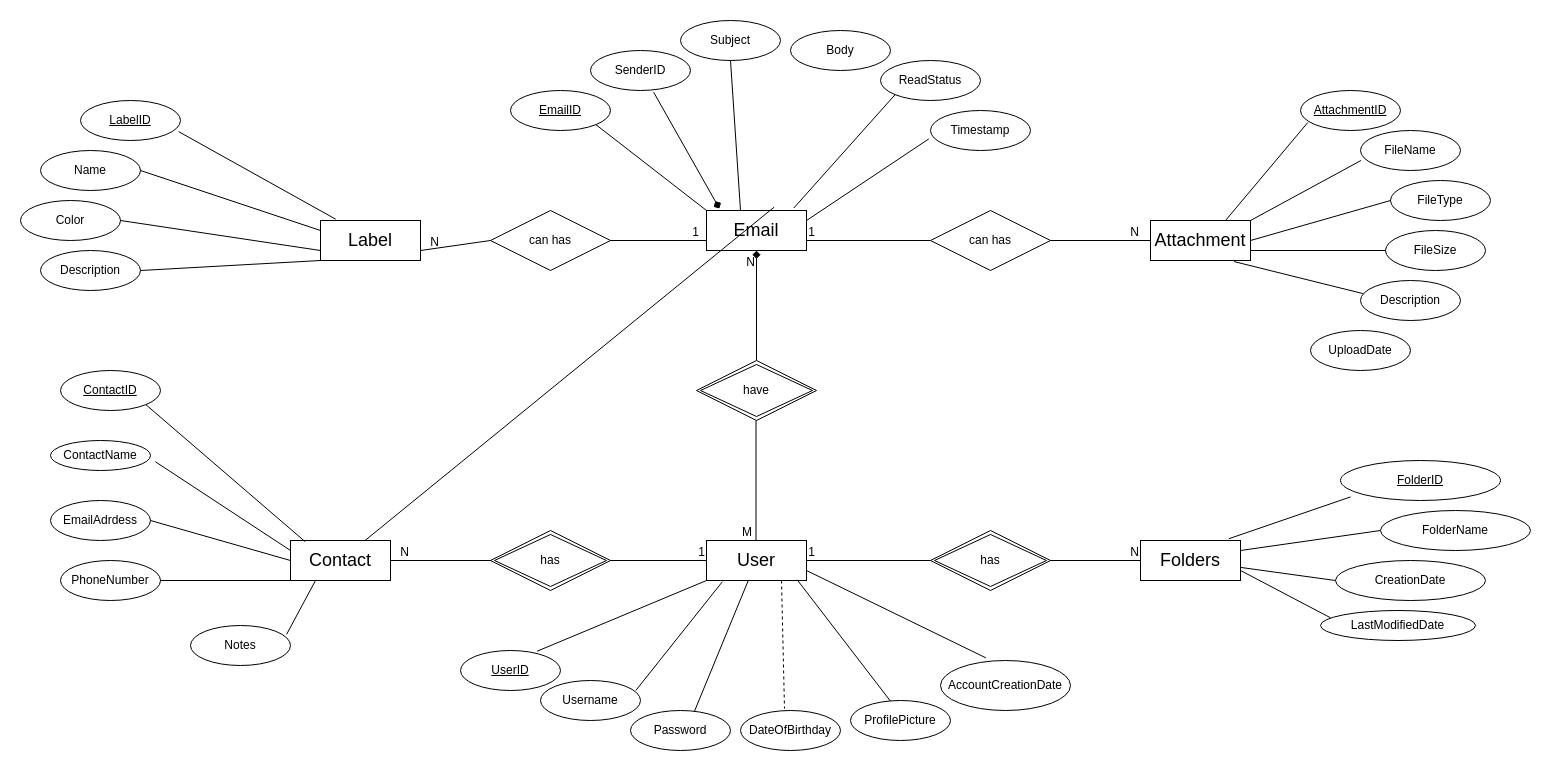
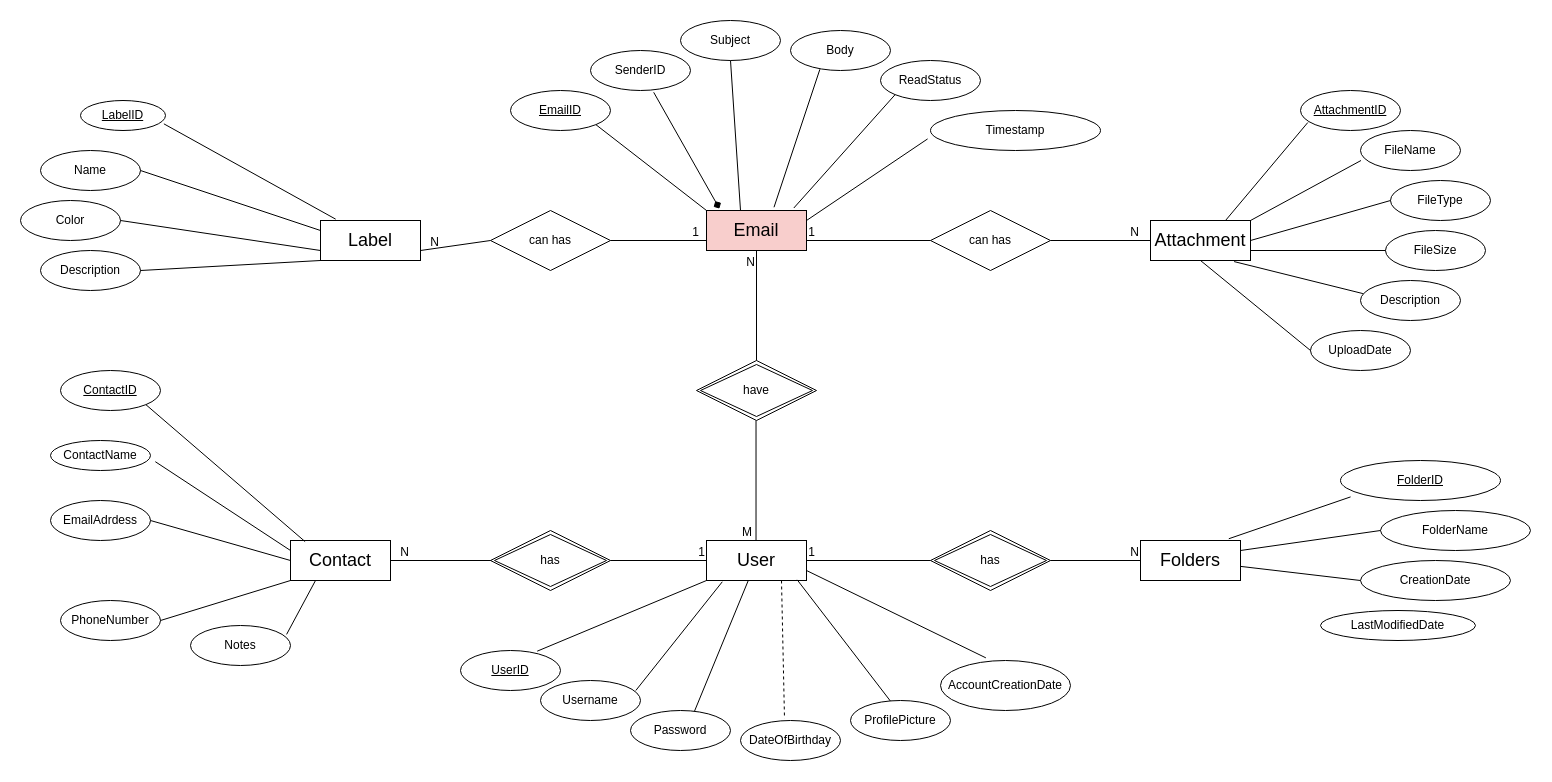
(131, 121) -> (123, 116)
(981, 131) -> (1016, 131)
(757, 231) -> (757, 231)
(757, 259) -> (757, 255)
none -> (1256, 306)
(570, 374) -> (797, 139)
(111, 581) -> (111, 621)
(1411, 581) -> (1436, 581)
(1285, 594) -> none
(791, 731) -> (791, 741)
